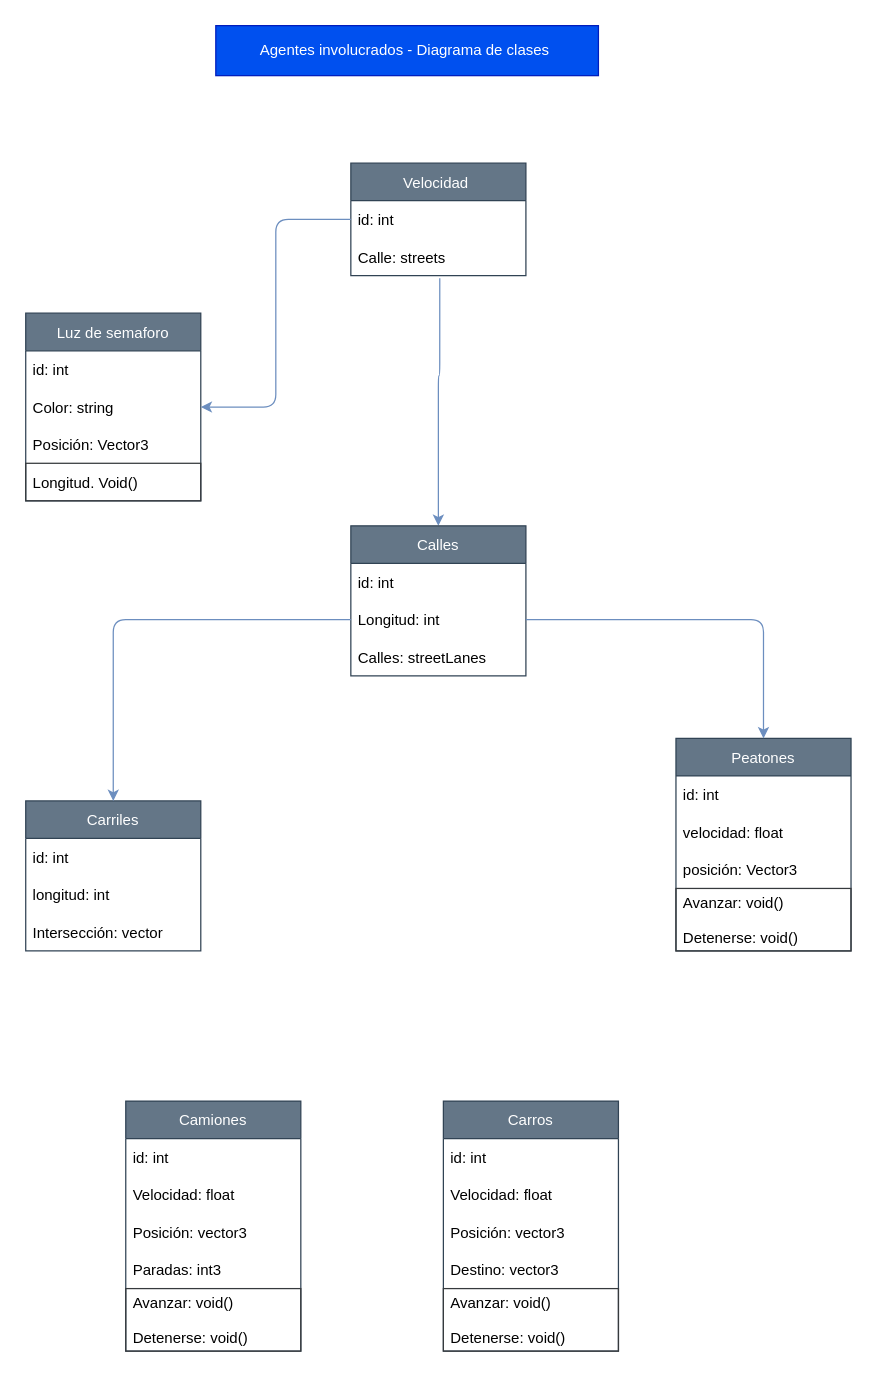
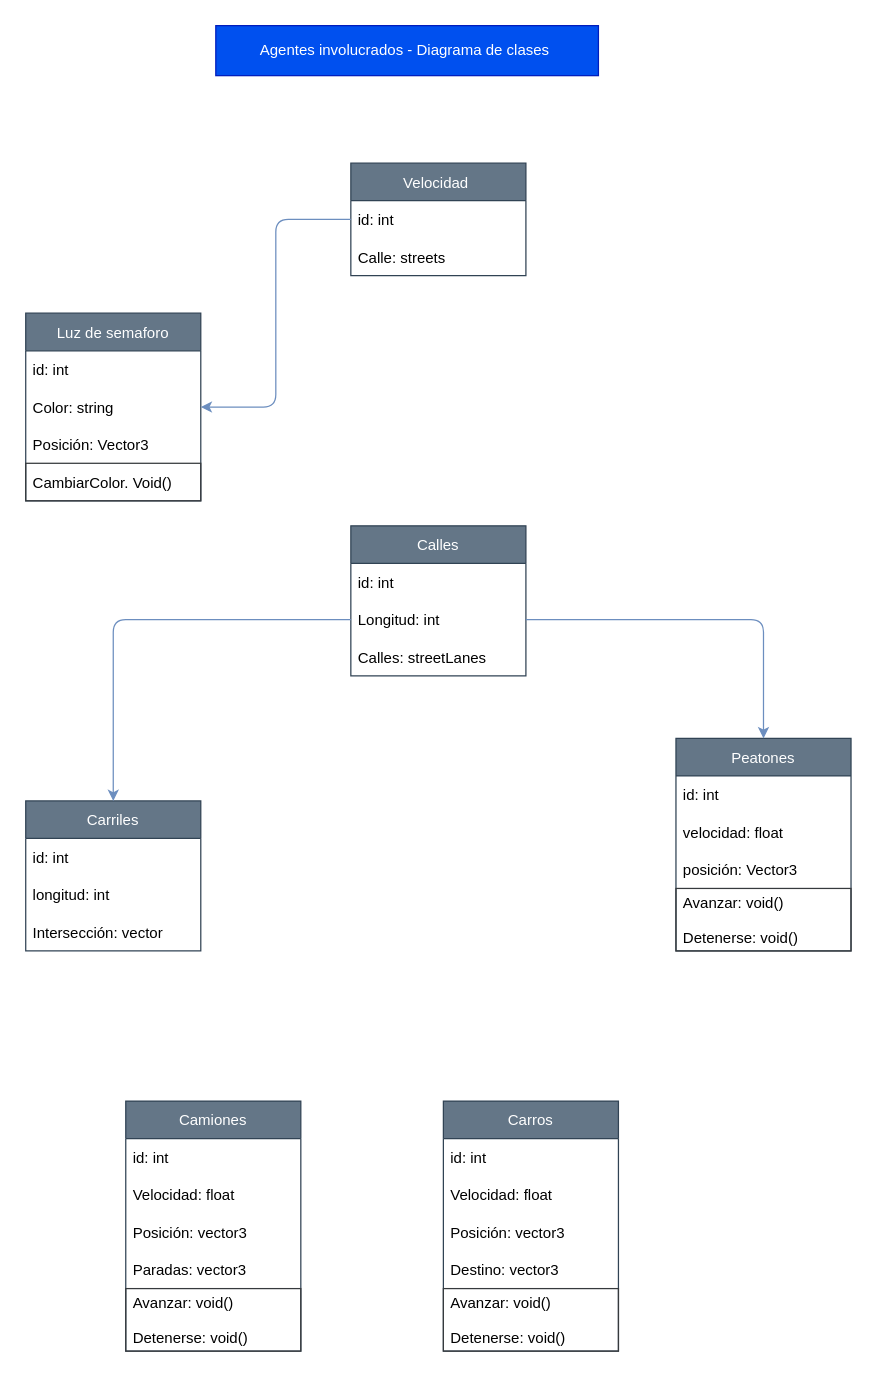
(438, 397) -> none
(92, 483) -> (107, 483)
(181, 1270) -> (196, 1270)
